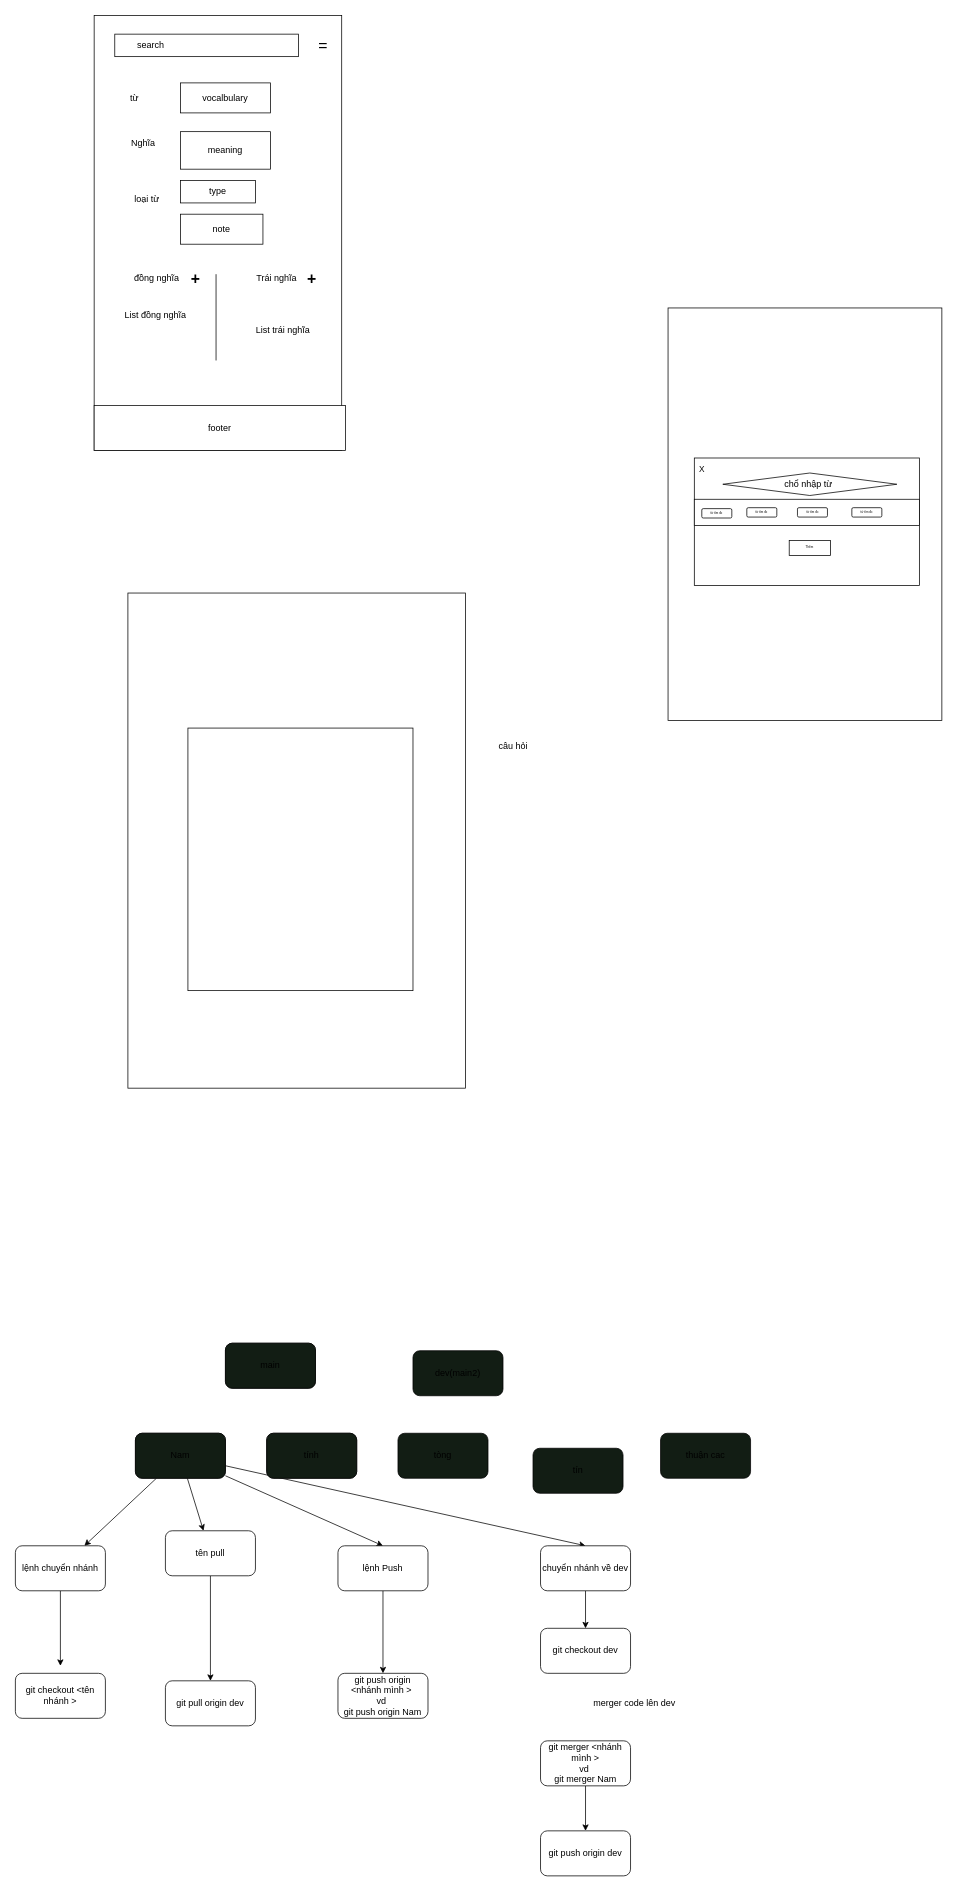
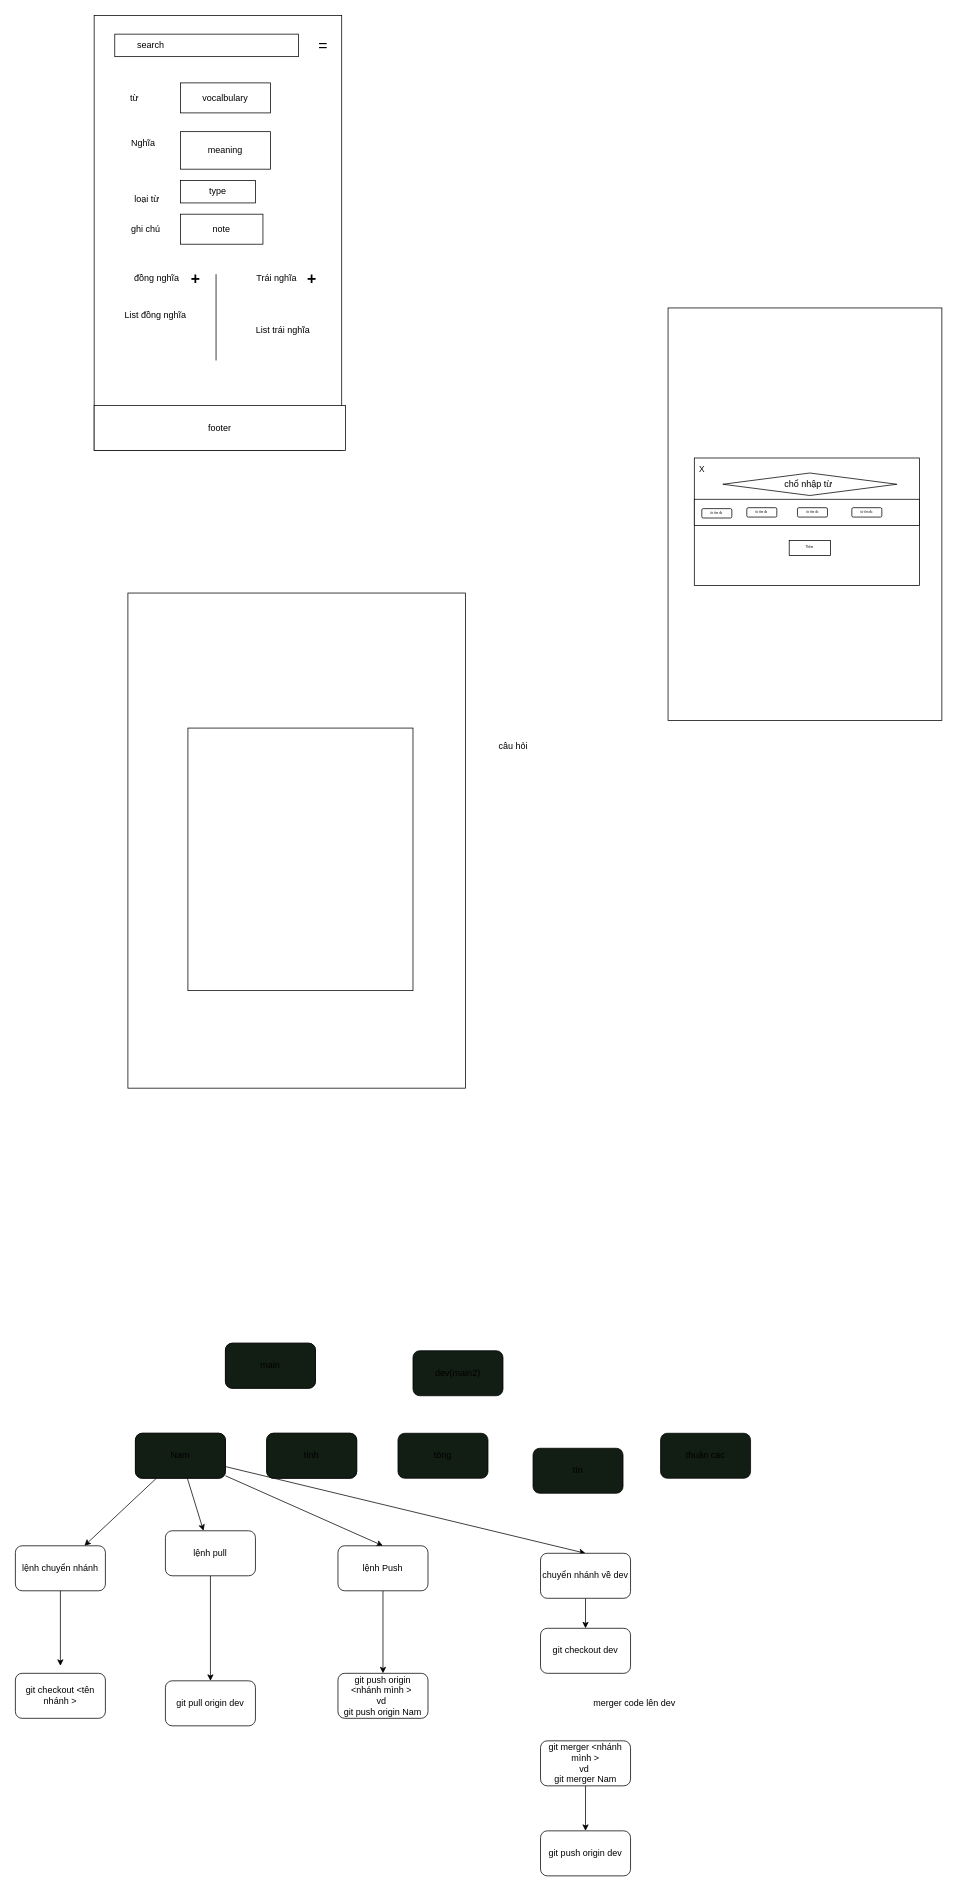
none -> (147, 229)
(210, 1553) -> (210, 1553)
(585, 1568) -> (585, 1575)
